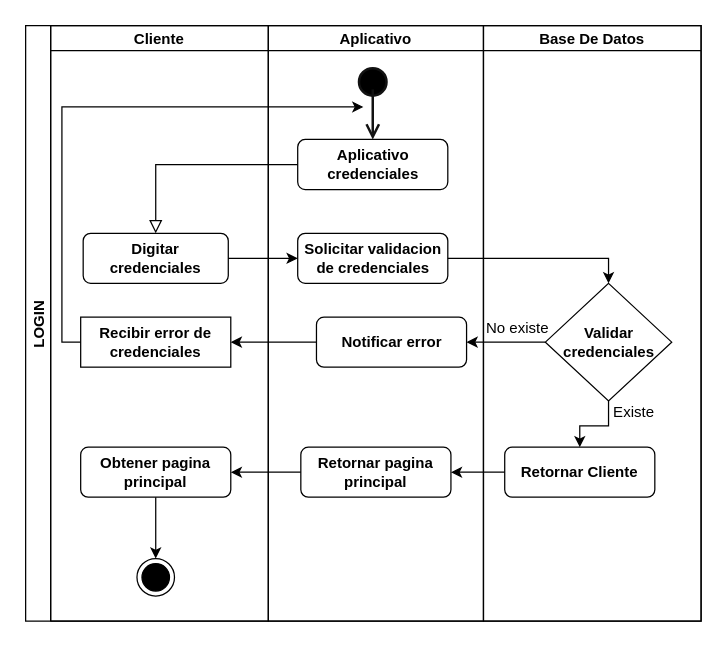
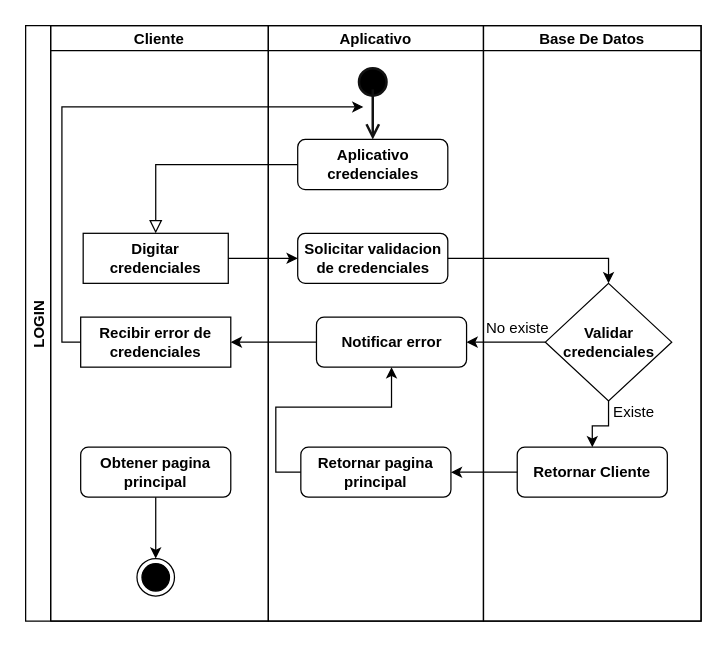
(156, 258) -> (156, 258)
(258, 472) -> (316, 407)
(579, 472) -> (592, 472)
